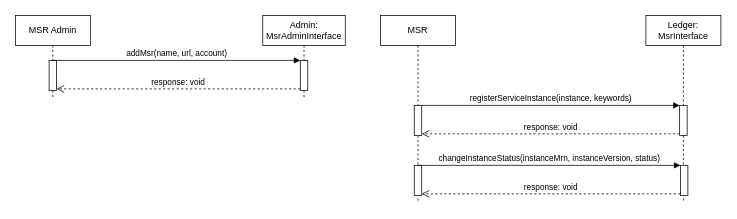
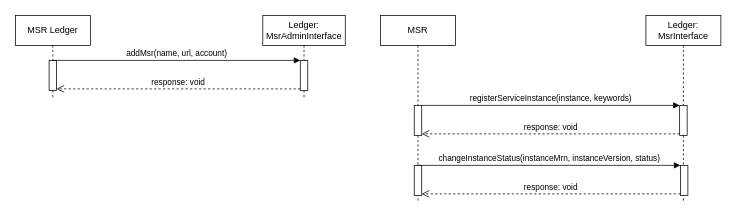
(53, 30) -> (53, 30)
(304, 30) -> (304, 30)
